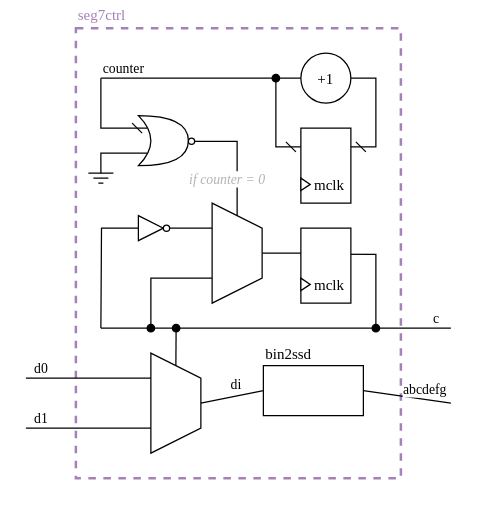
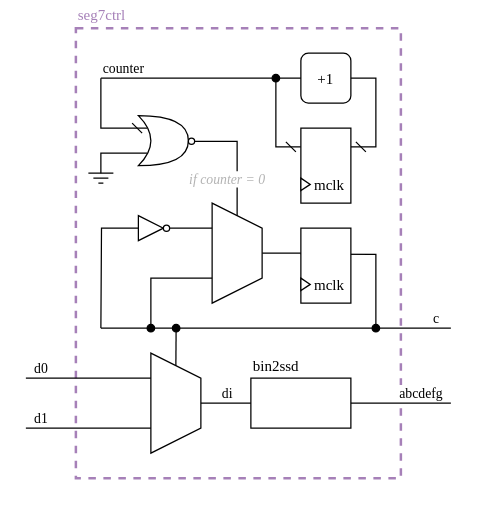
(326, 78) -> (326, 78)
(313, 391) -> (301, 403)
